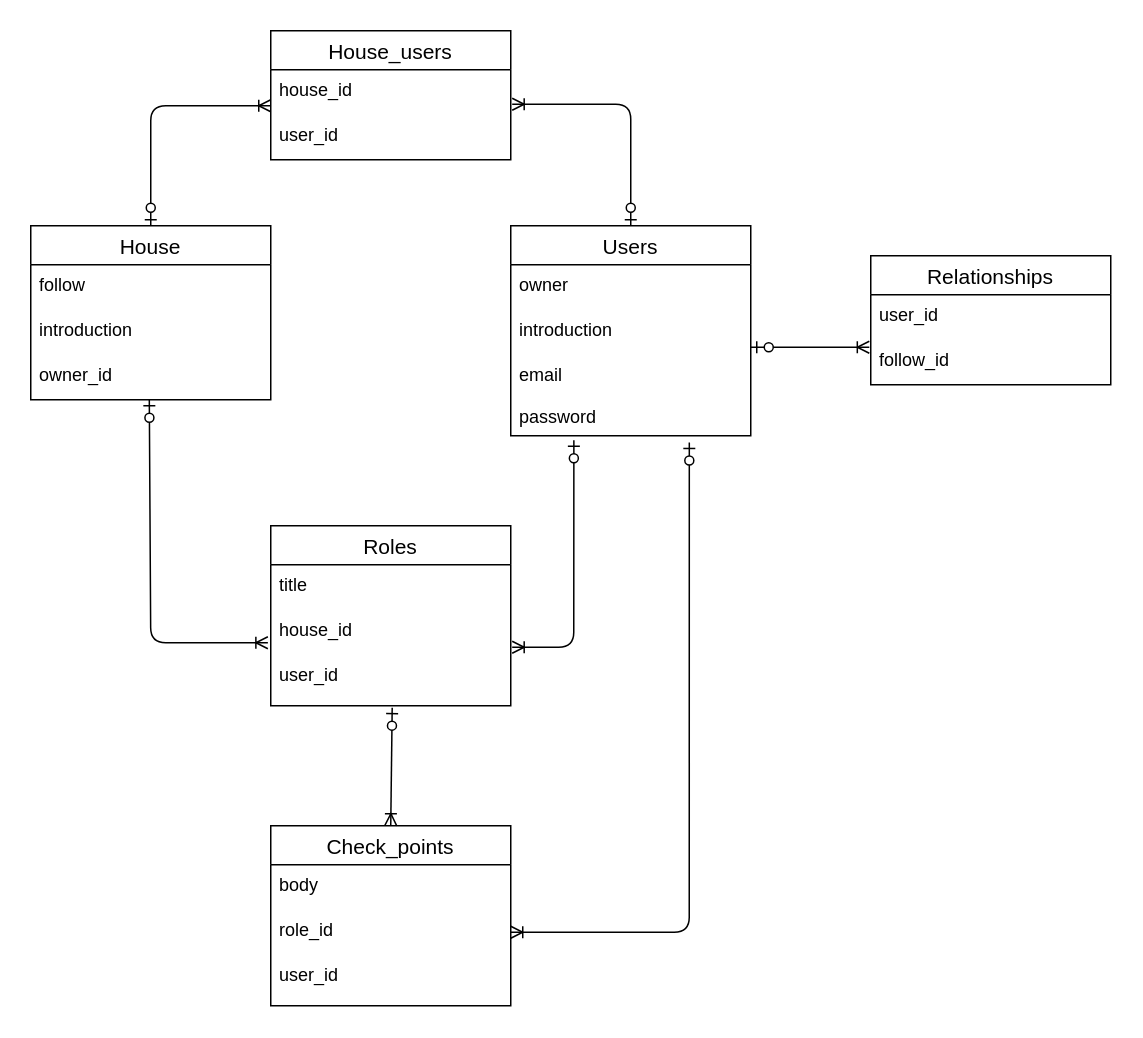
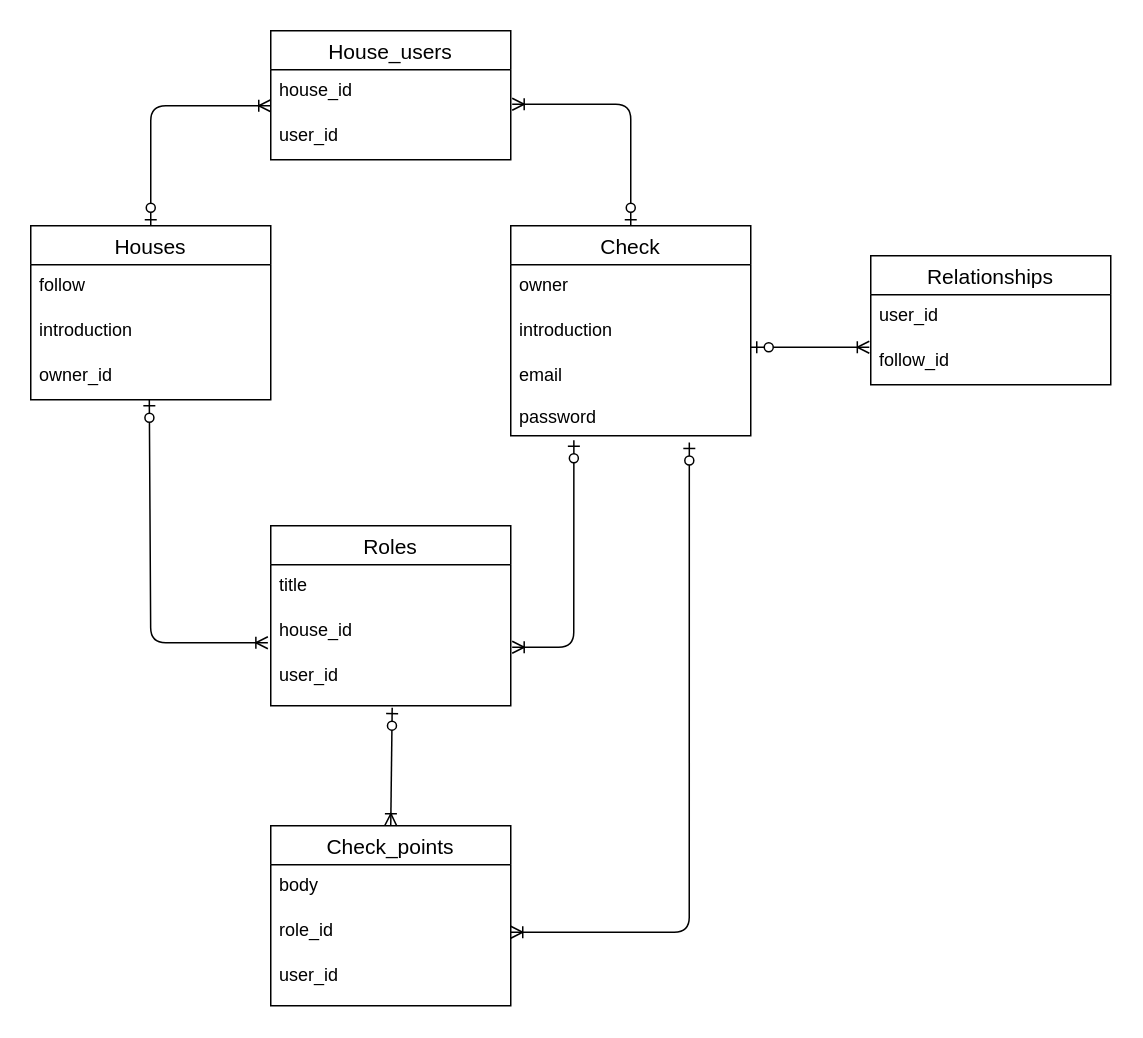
(150, 247) -> (150, 247)
(630, 247) -> (630, 247)
